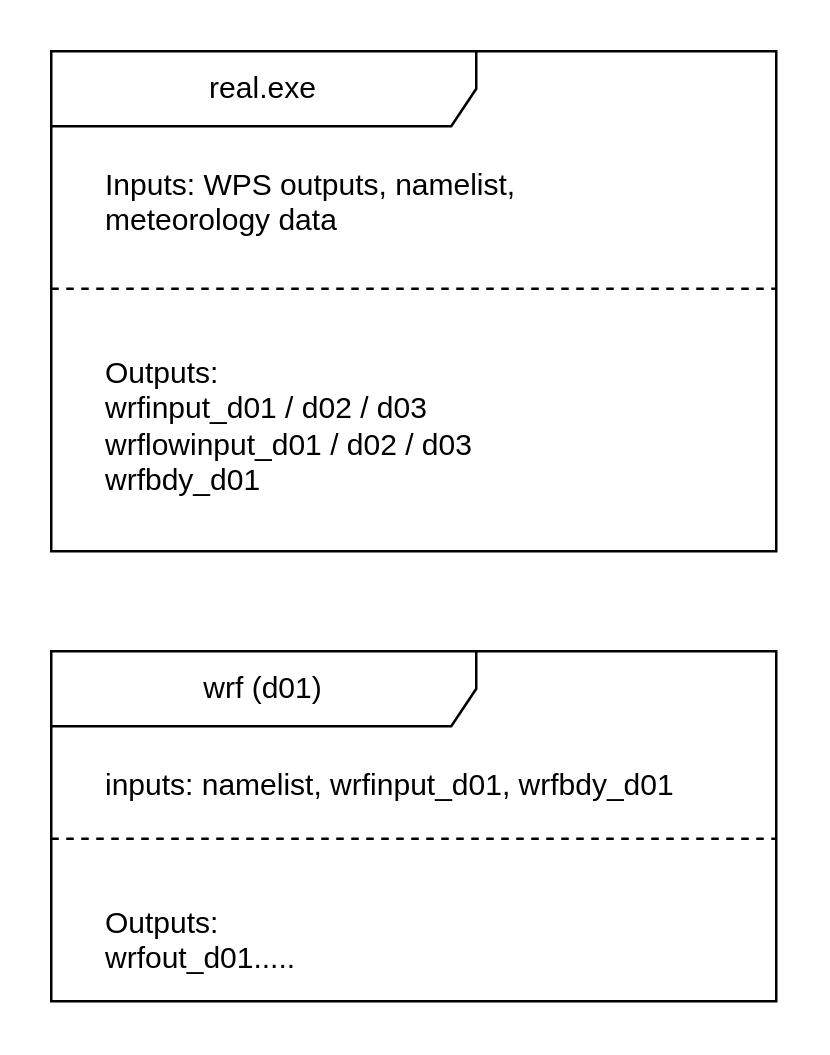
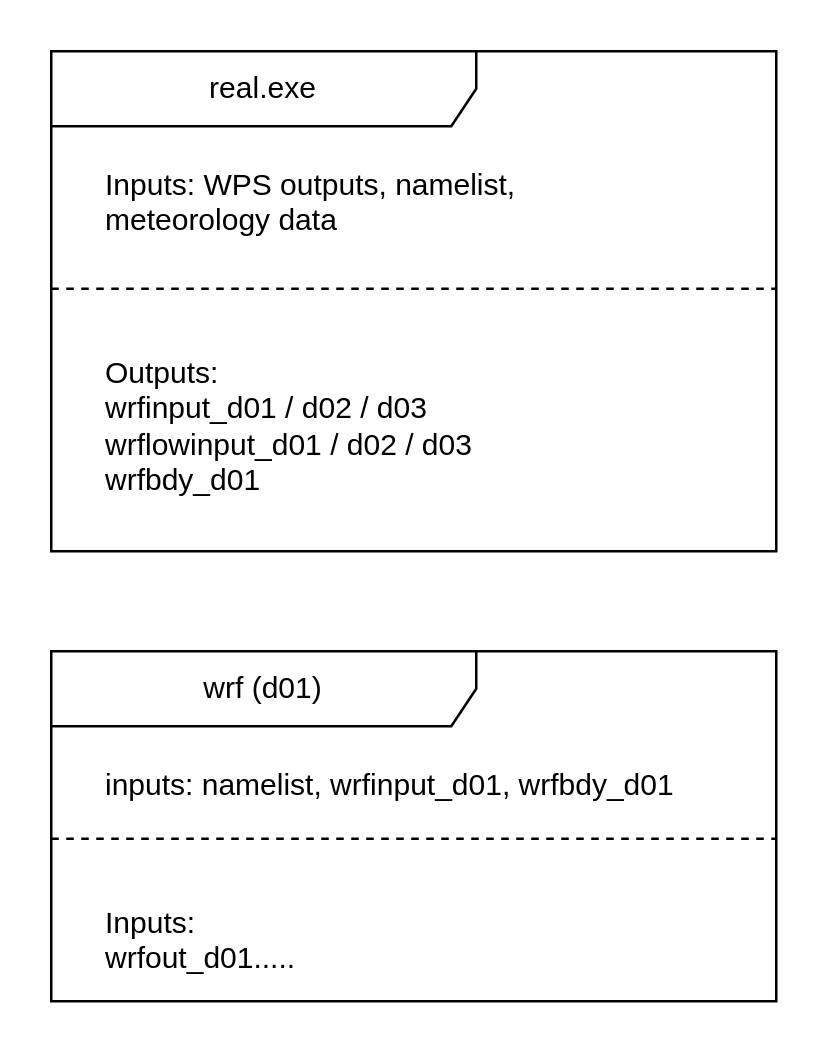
(213, 942) -> (213, 942)
